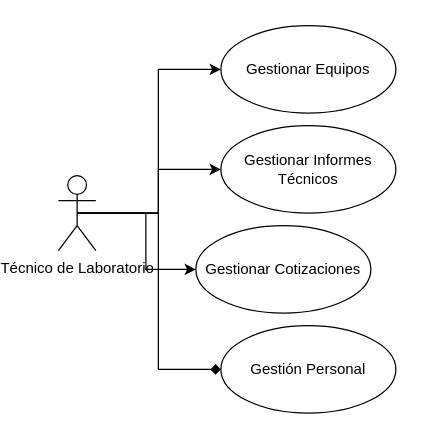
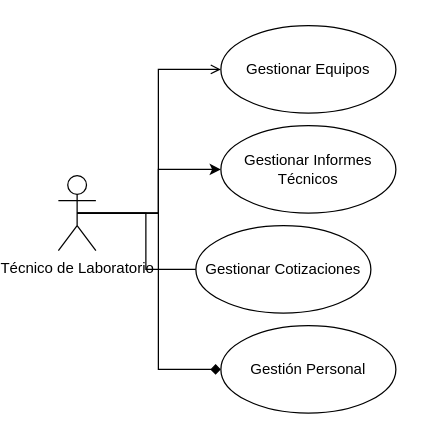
(211, 69) -> (213, 69)
(186, 269) -> (189, 269)
